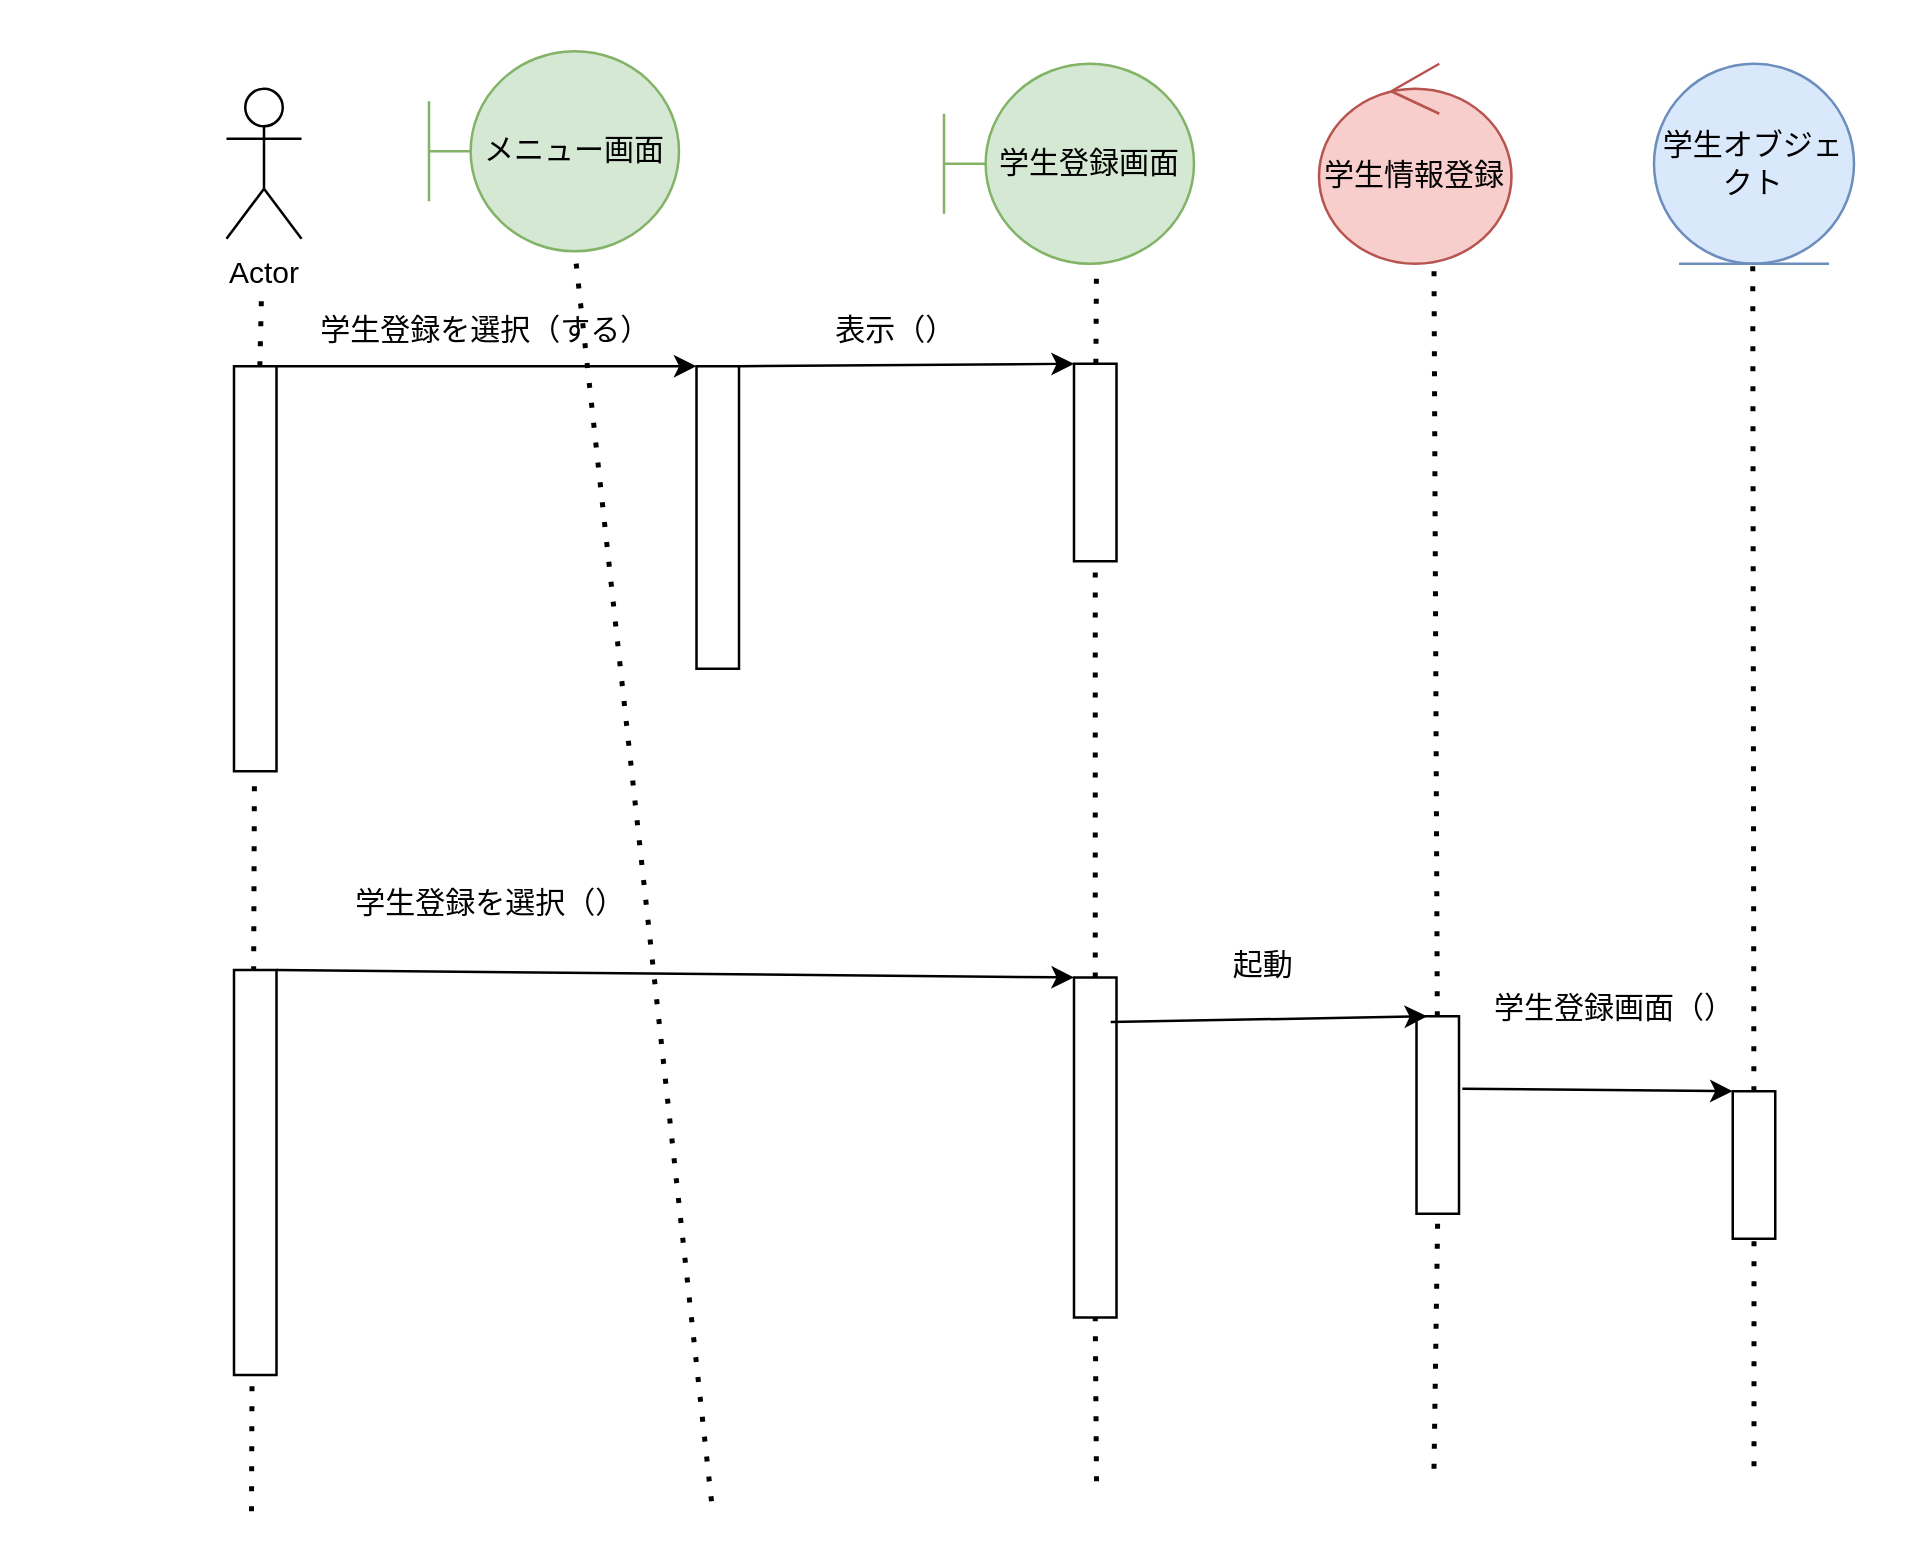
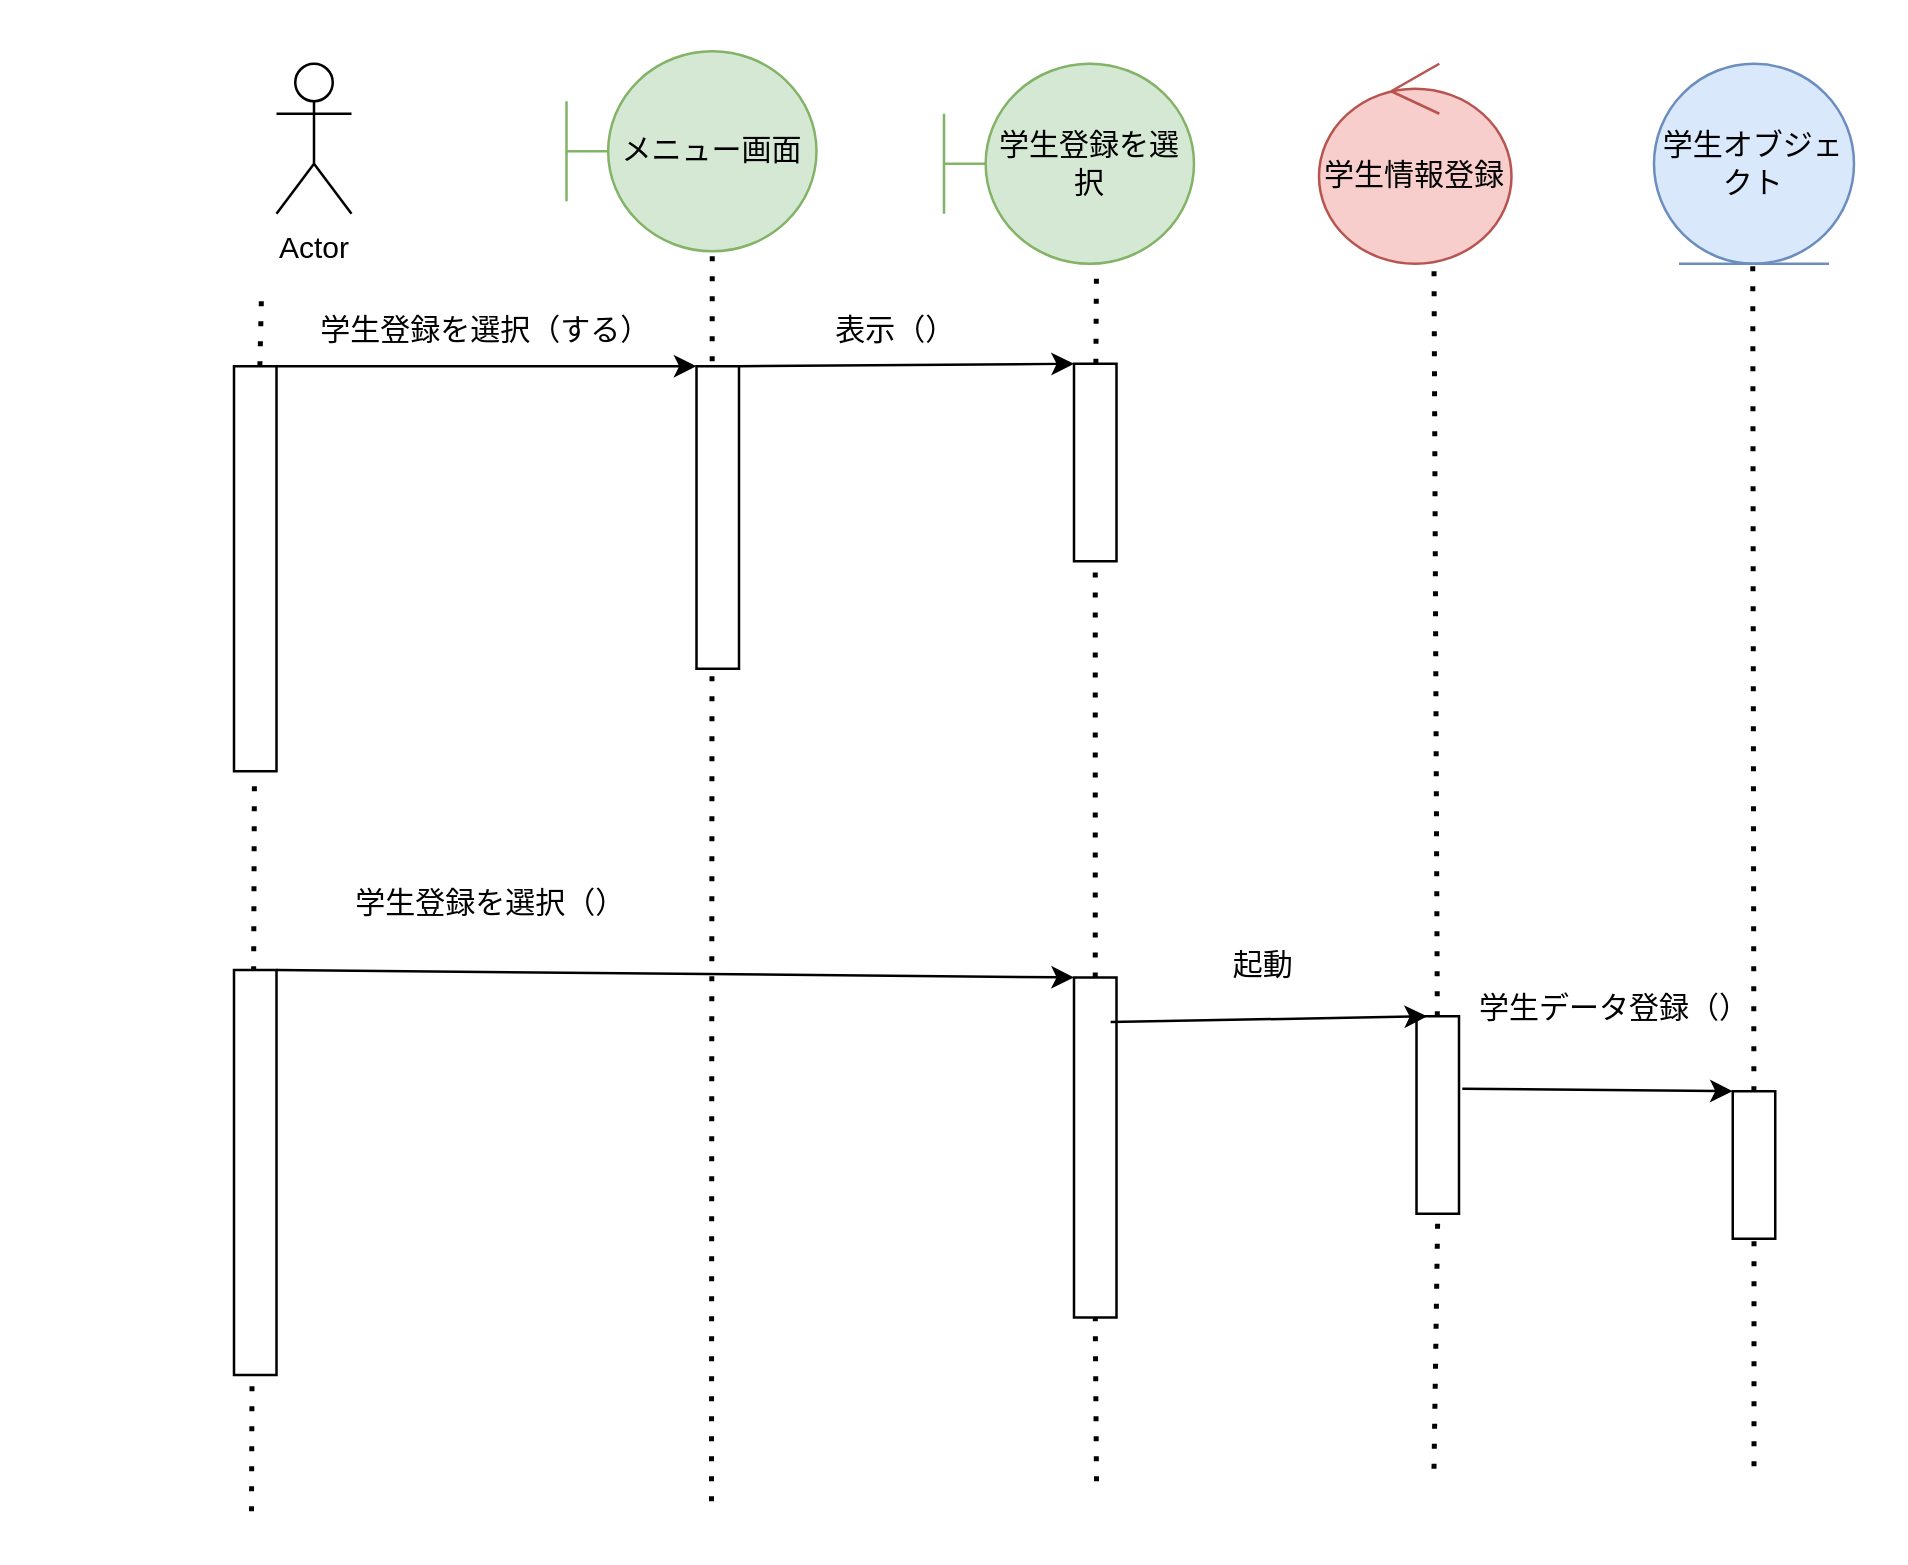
(554, 151) -> (691, 151)
(264, 164) -> (314, 139)
(1090, 164) -> (1090, 164)
(1615, 1009) -> (1615, 1009)
